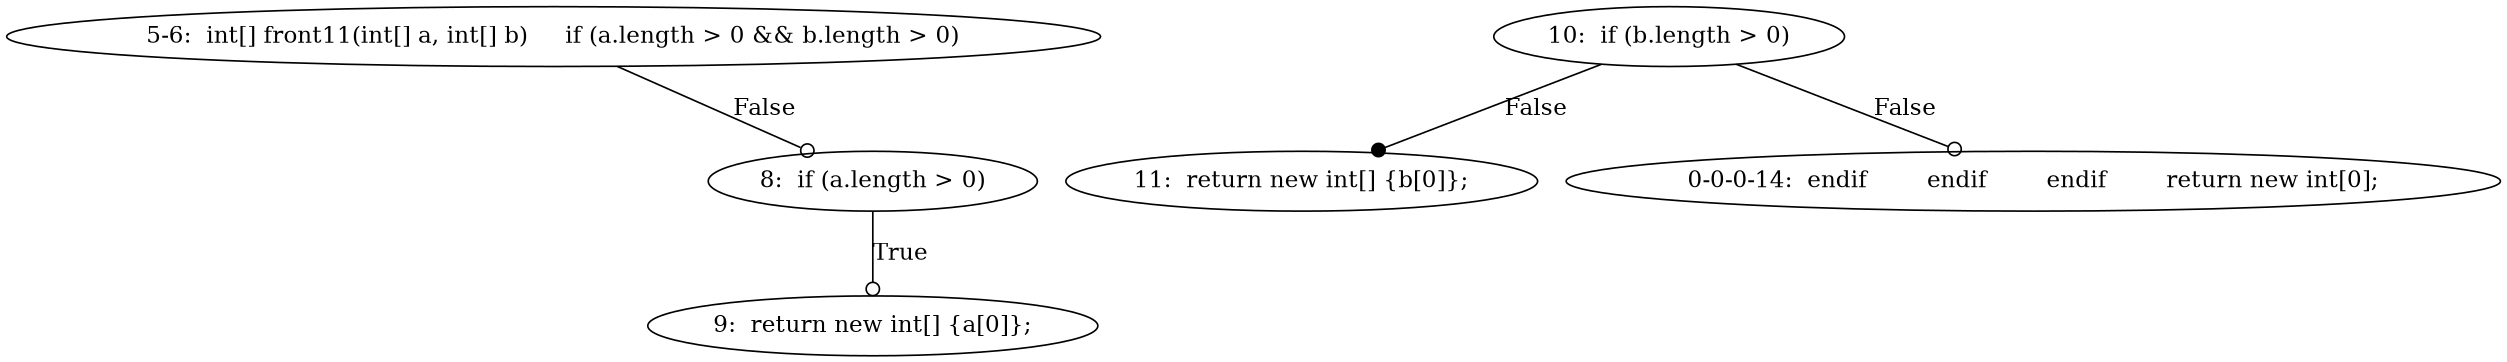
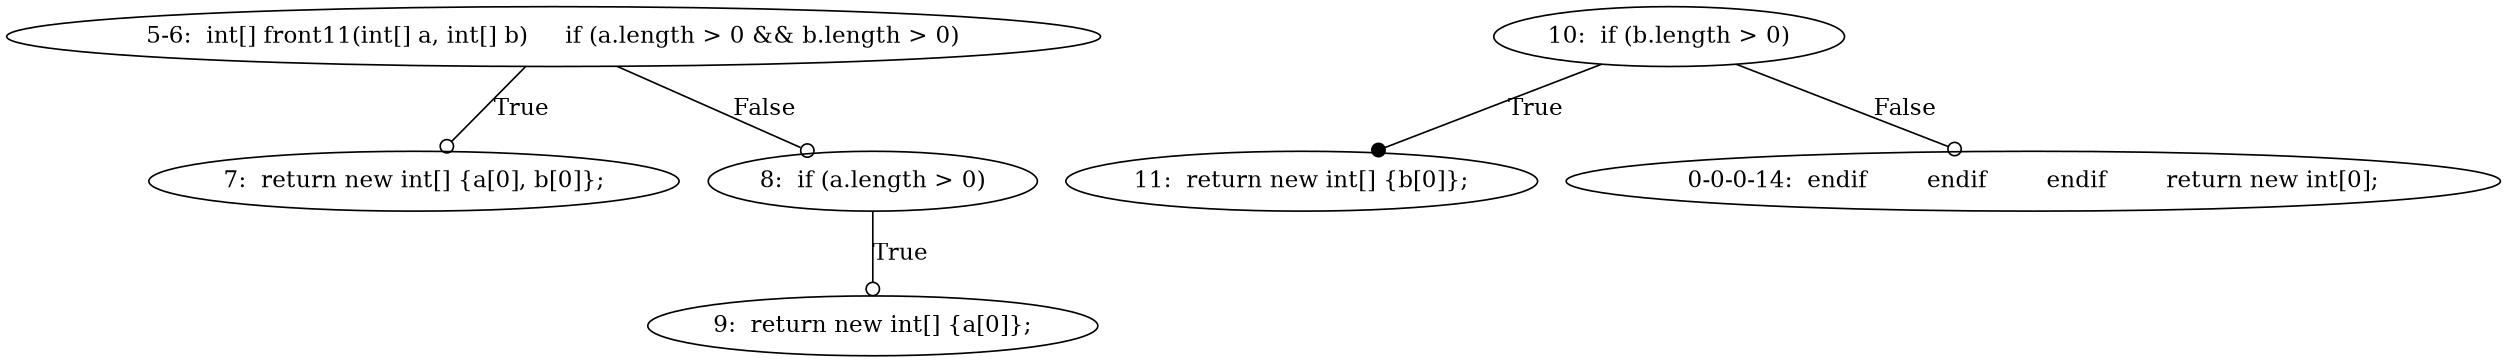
(1536, 109) -> (1536, 109)
none -> (414, 181)
